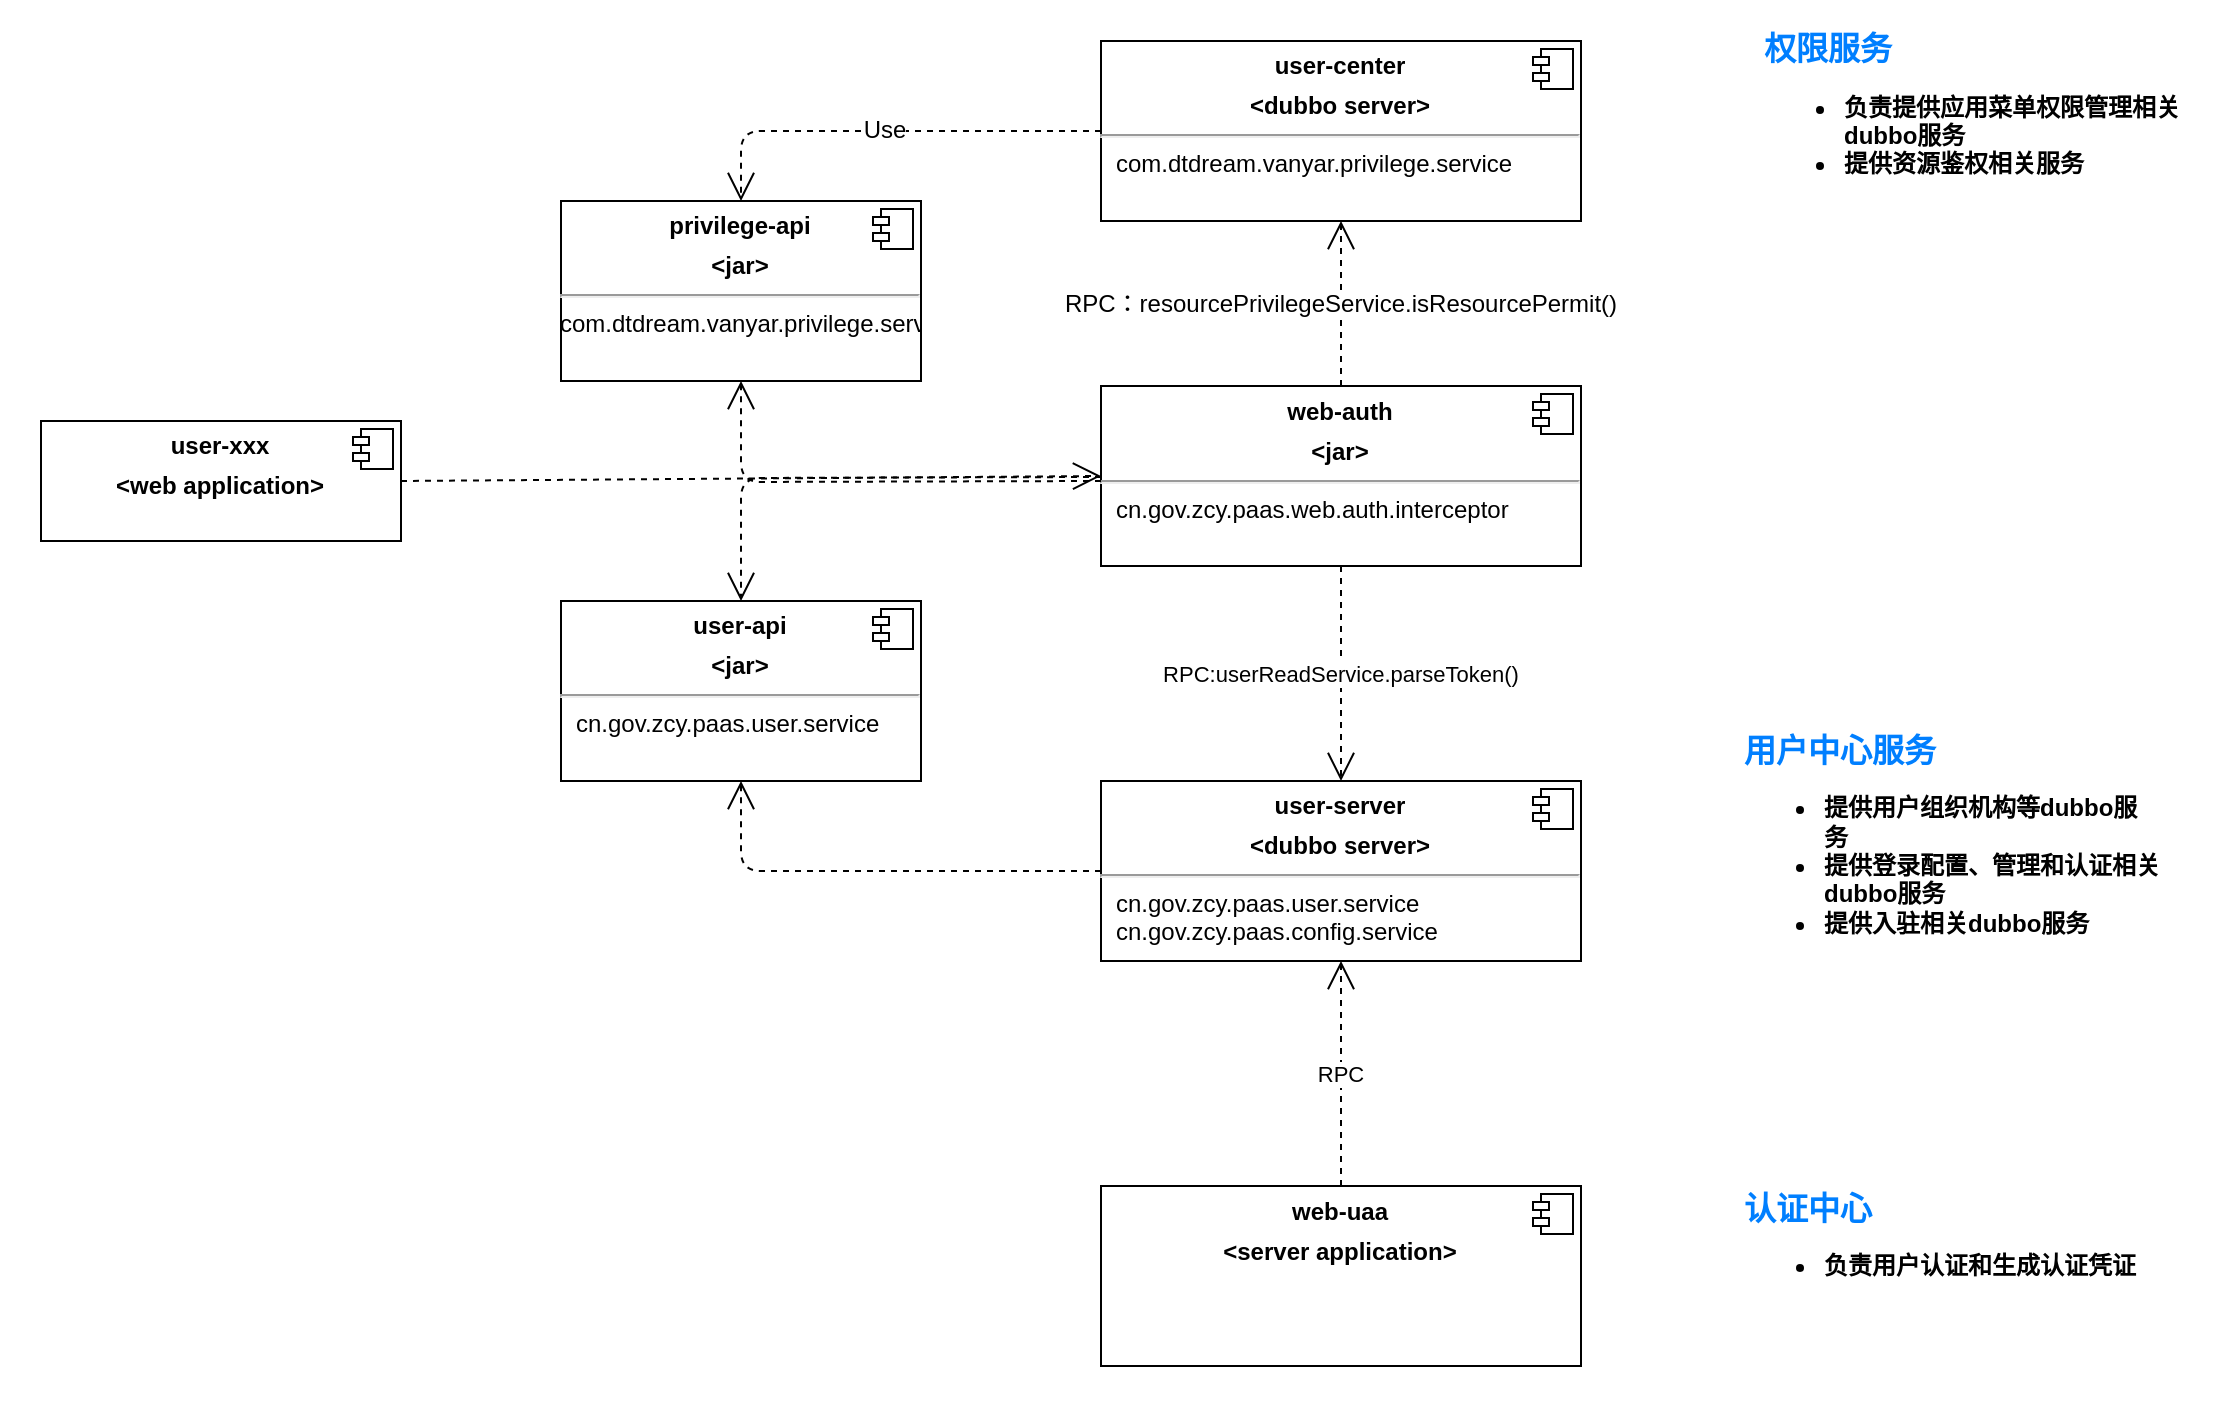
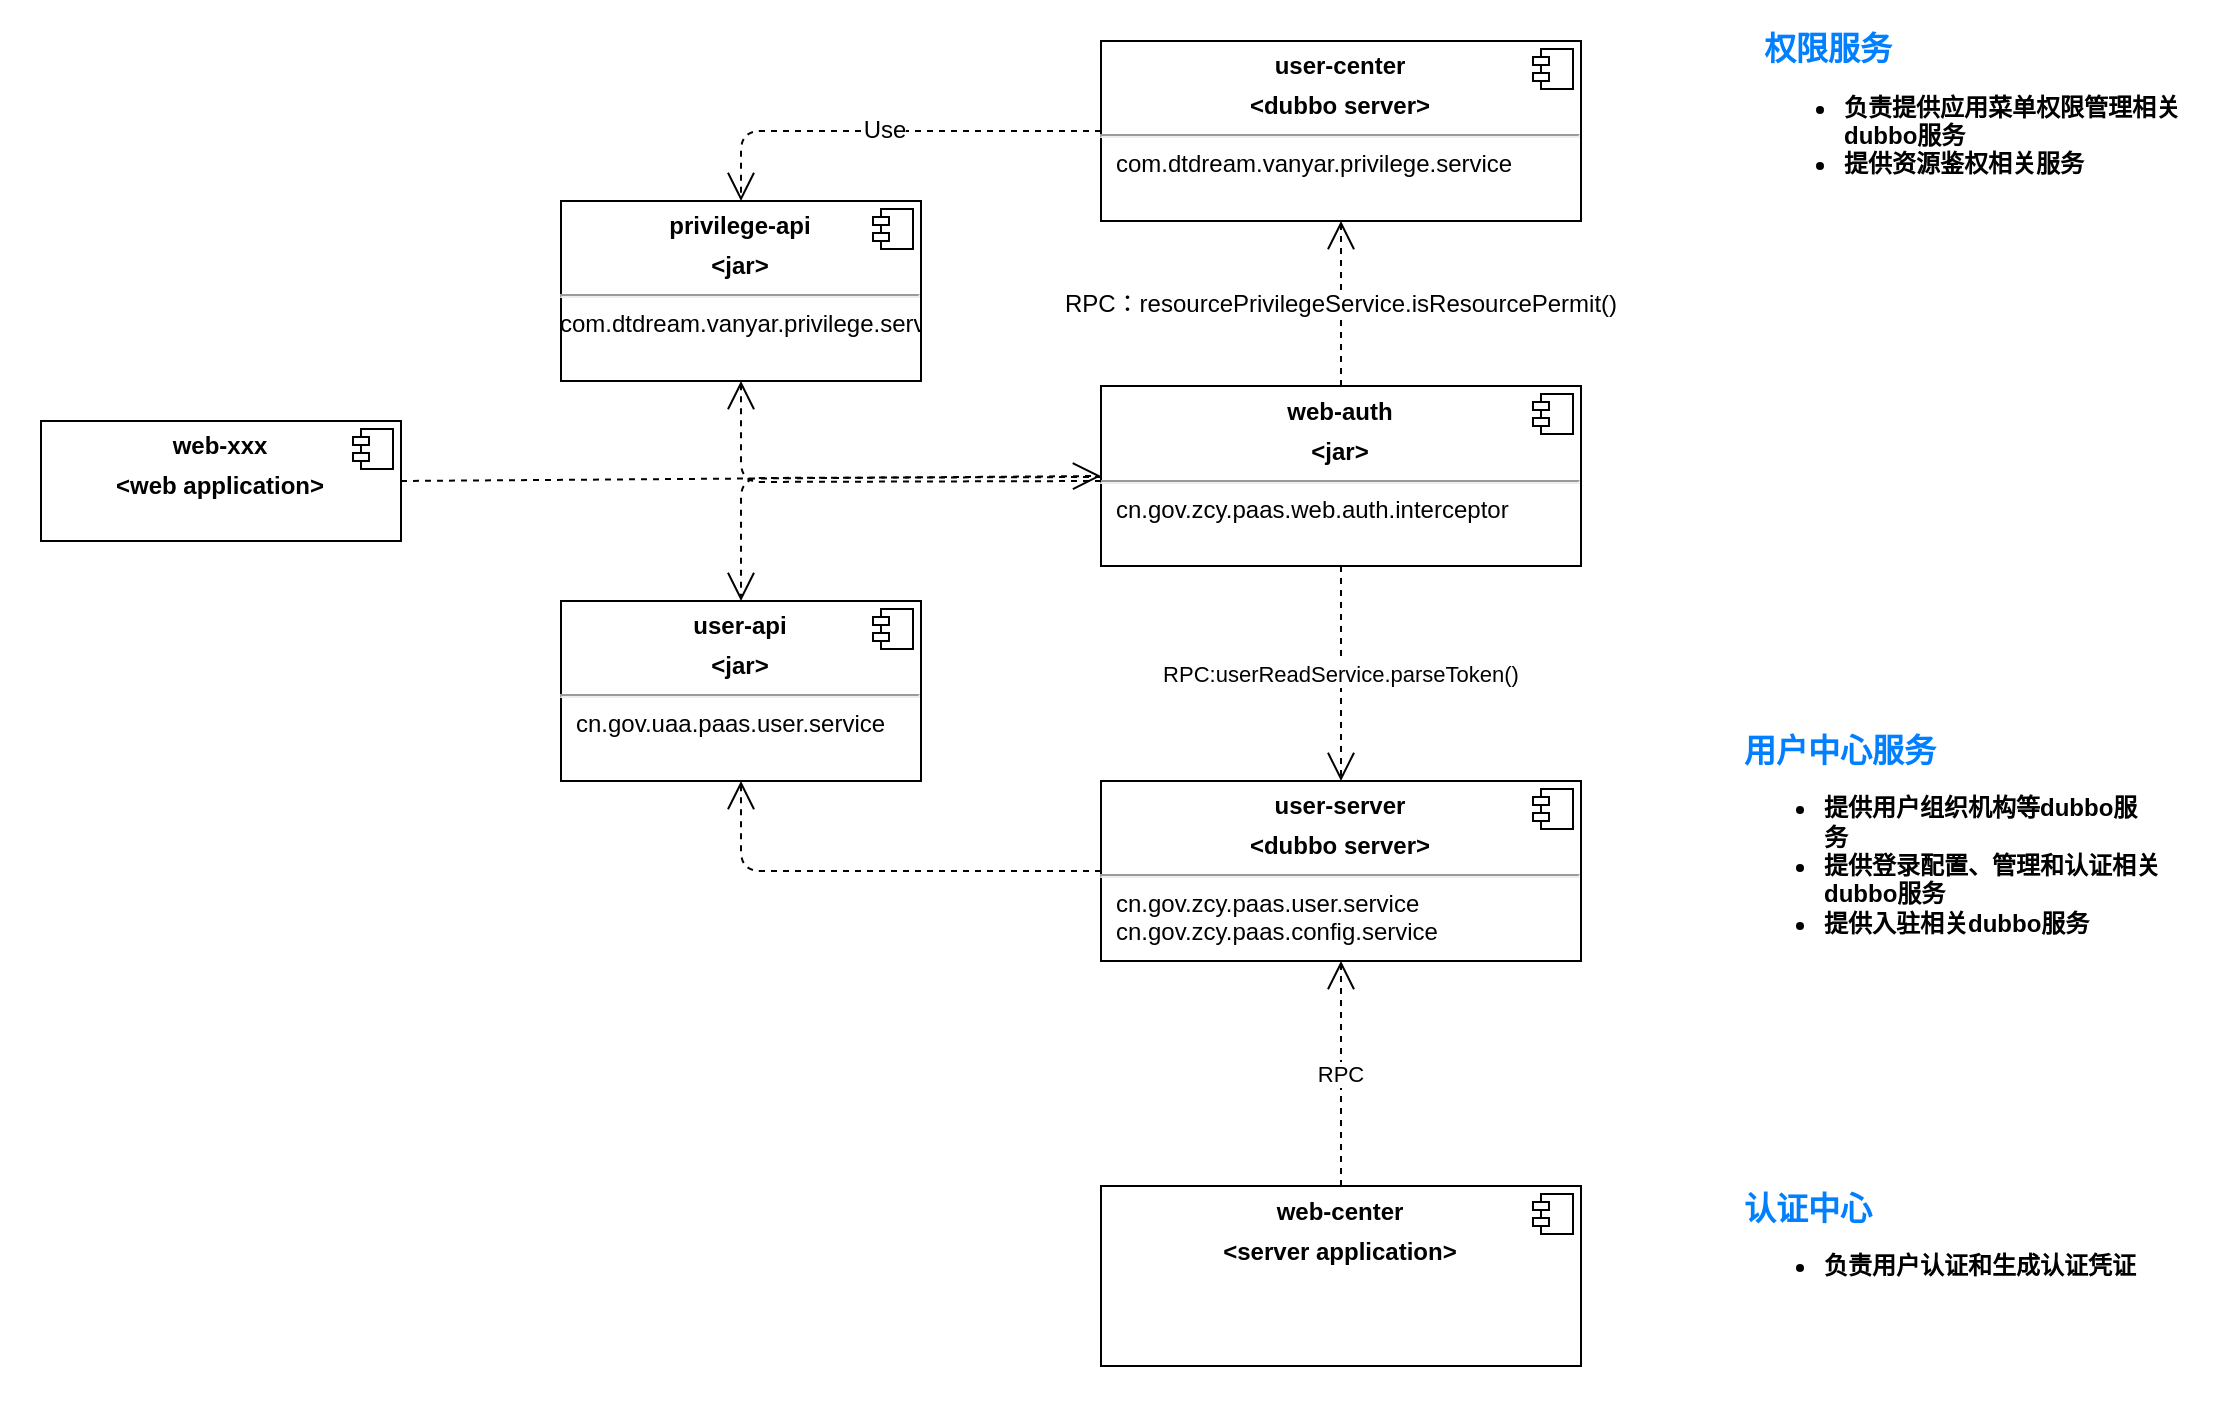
(143, 421) -> (143, 421)
(730, 601) -> (730, 601)
(1223, 1187) -> (1223, 1187)
